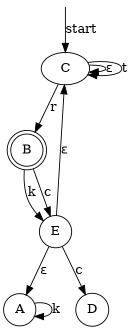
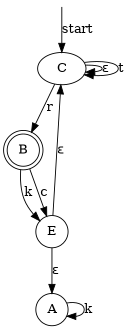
(92, 310) -> none
